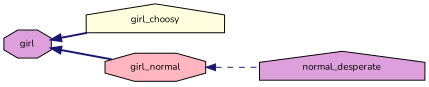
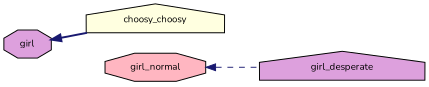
(155, 20) -> (155, 20)
(86, 55) -> none
(342, 67) -> (342, 67)
